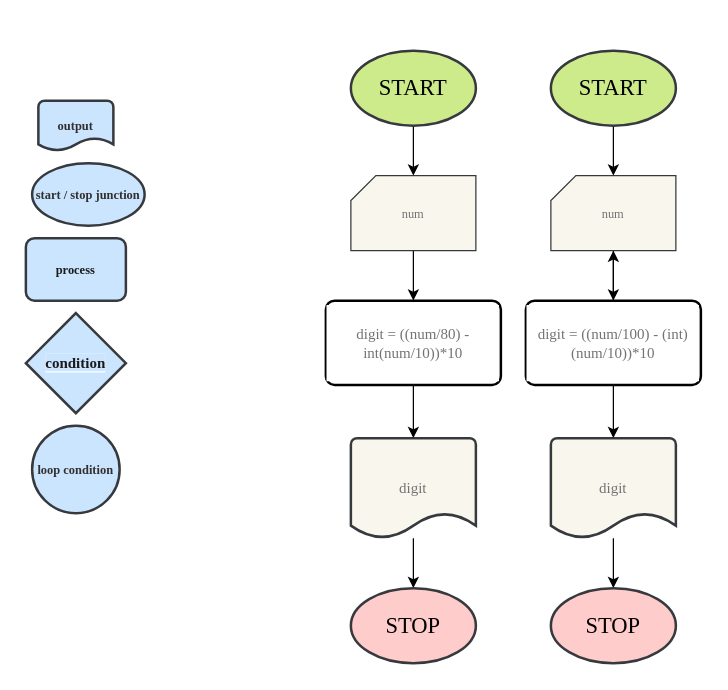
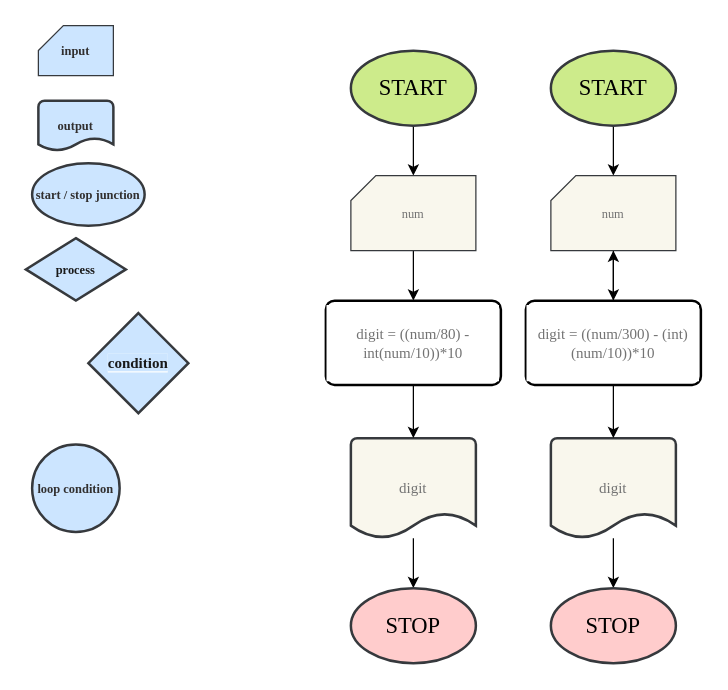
none -> (76, 51)
(76, 269) -> (76, 269)
(613, 343) -> (613, 343)
(76, 363) -> (138, 363)
(76, 469) -> (76, 488)
